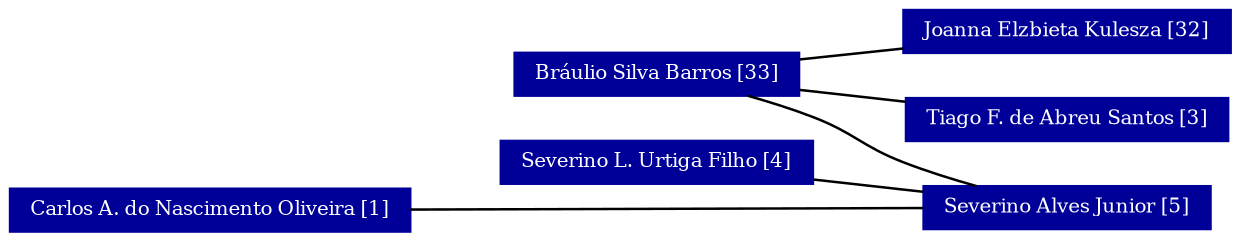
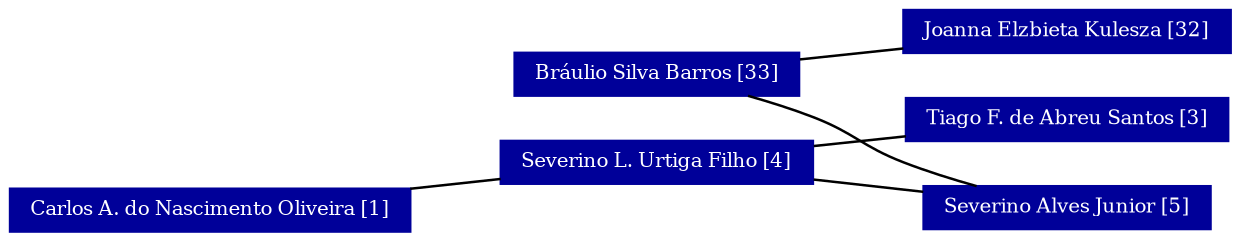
(853, 96) -> (860, 141)
(667, 209) -> (455, 184)
